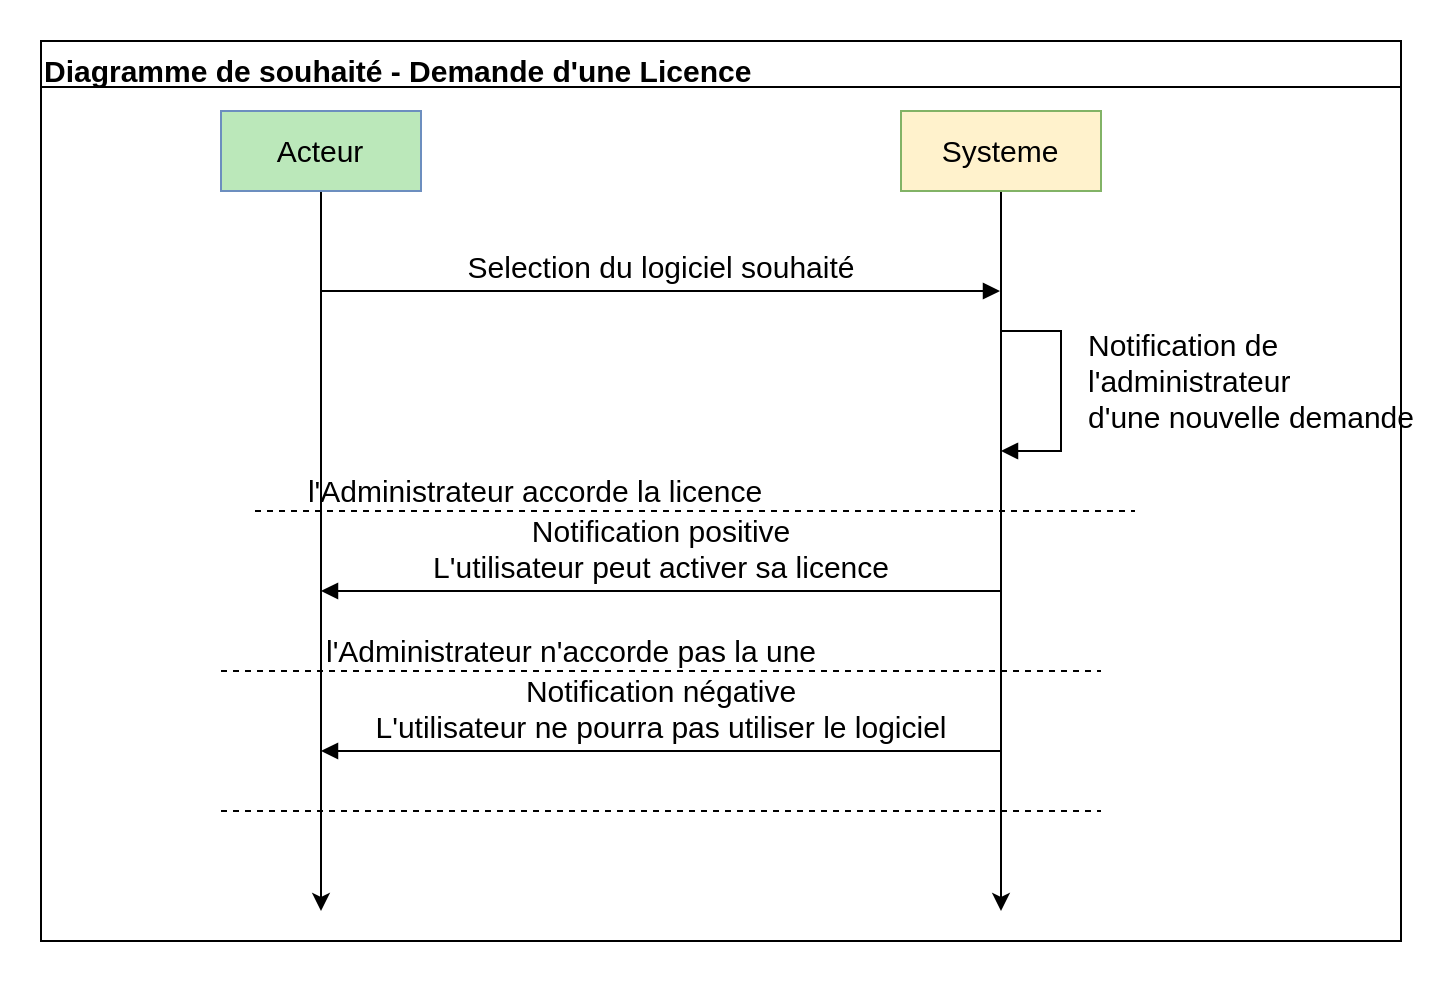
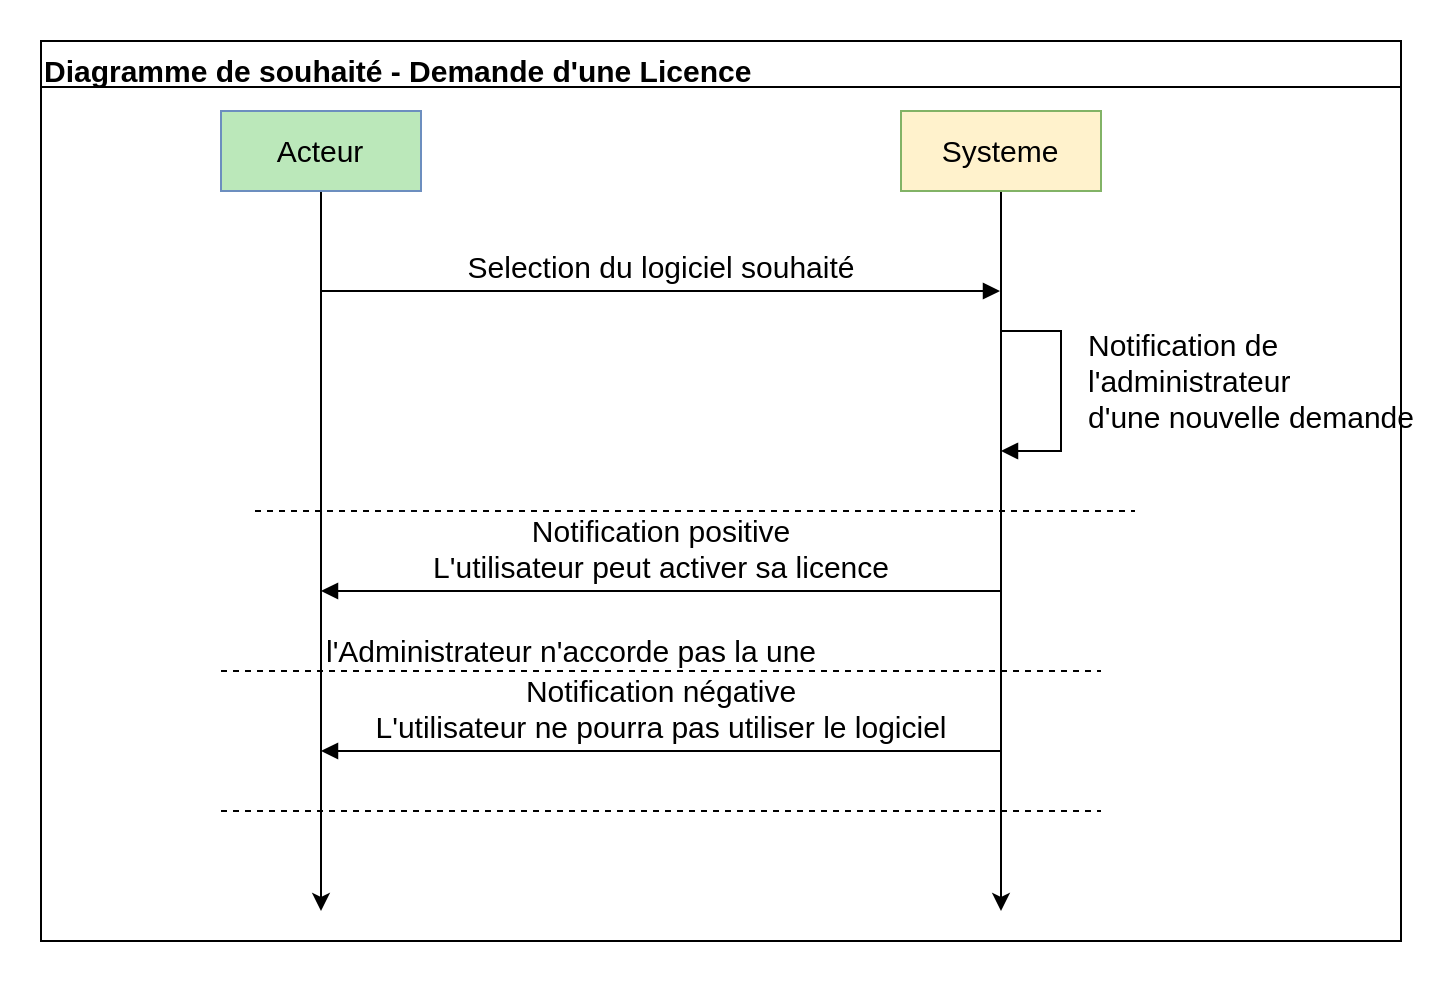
(535, 491) -> none
